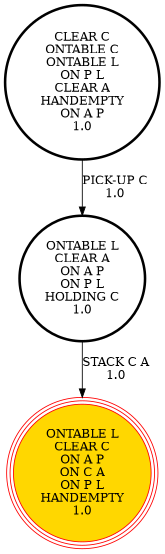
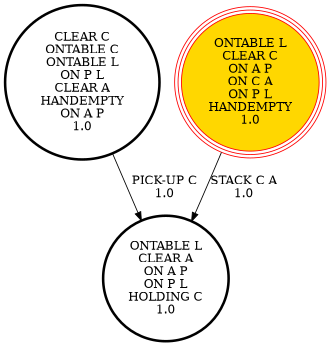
(82, 365) -> (208, 183)
